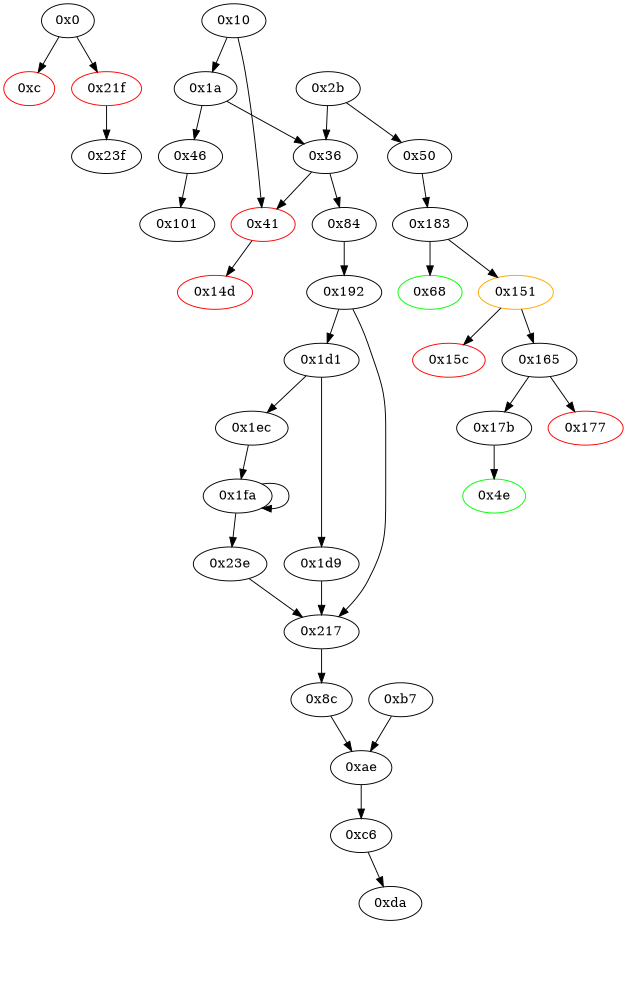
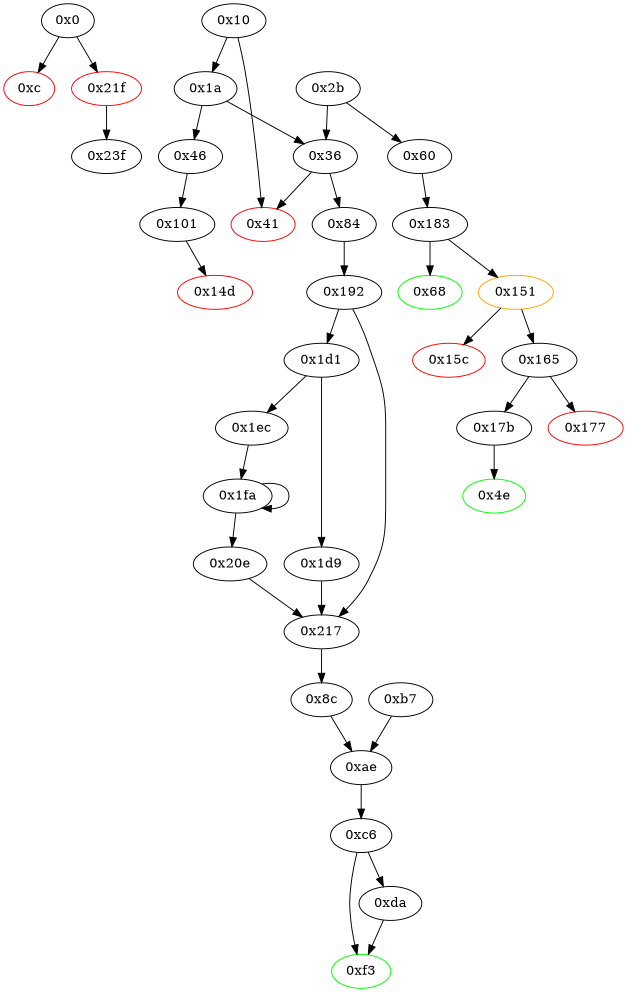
(420, 157) -> (420, 157)
(242, 254) -> (194, 254)
(230, 564) -> (230, 564)
none -> (361, 971)
